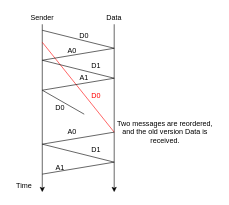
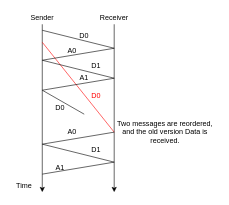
(114, 18) -> (114, 18)
